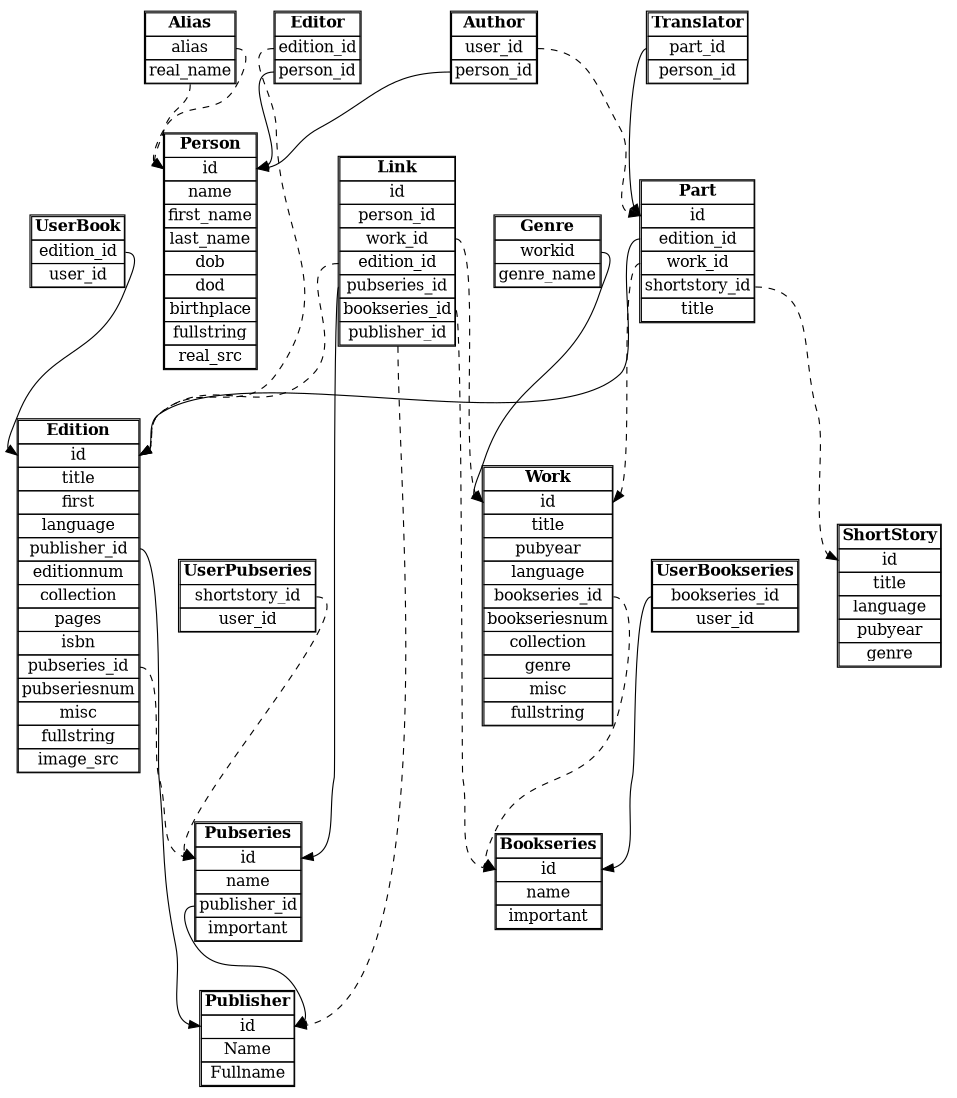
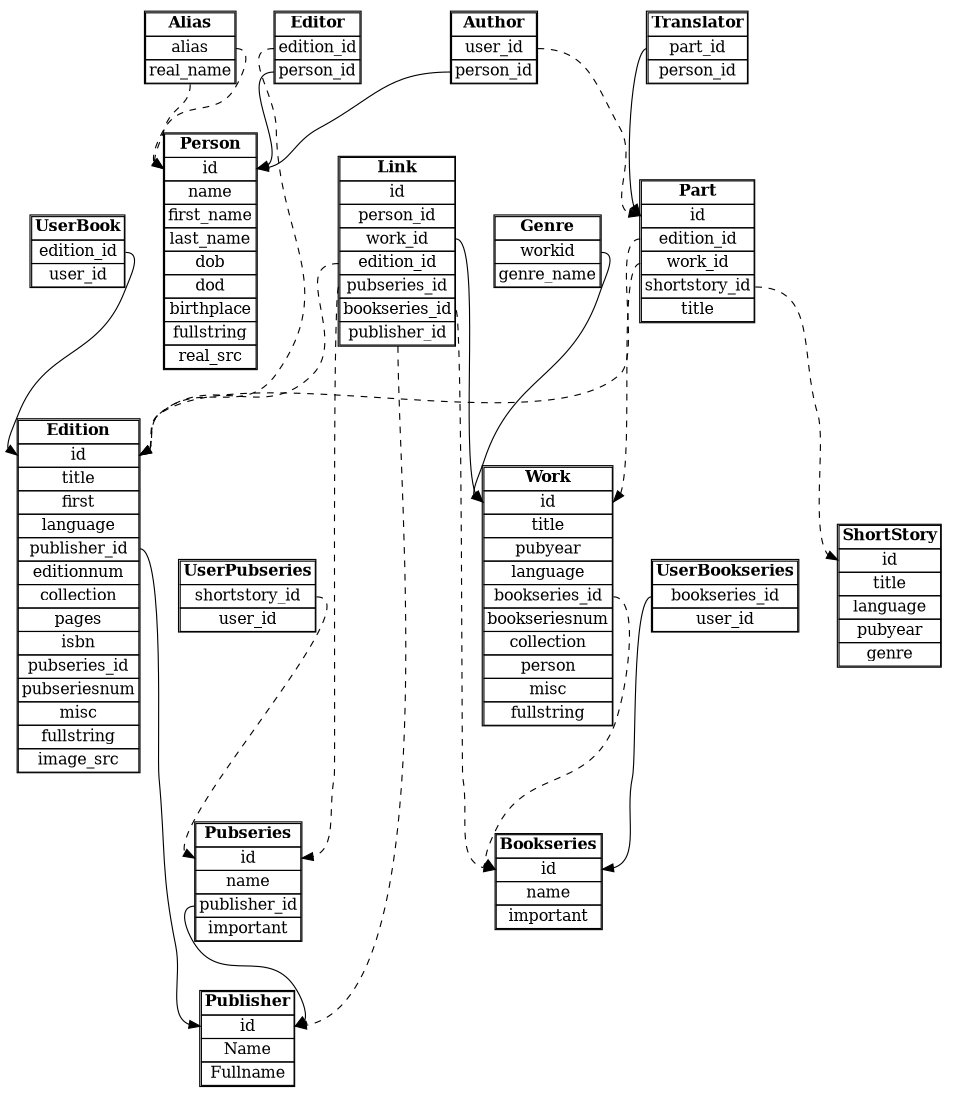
(469, 365) -> (469, 365)
(443, 401) -> (443, 401)
(334, 575) -> (334, 575)
(548, 666) -> (548, 666)
(157, 763) -> none
